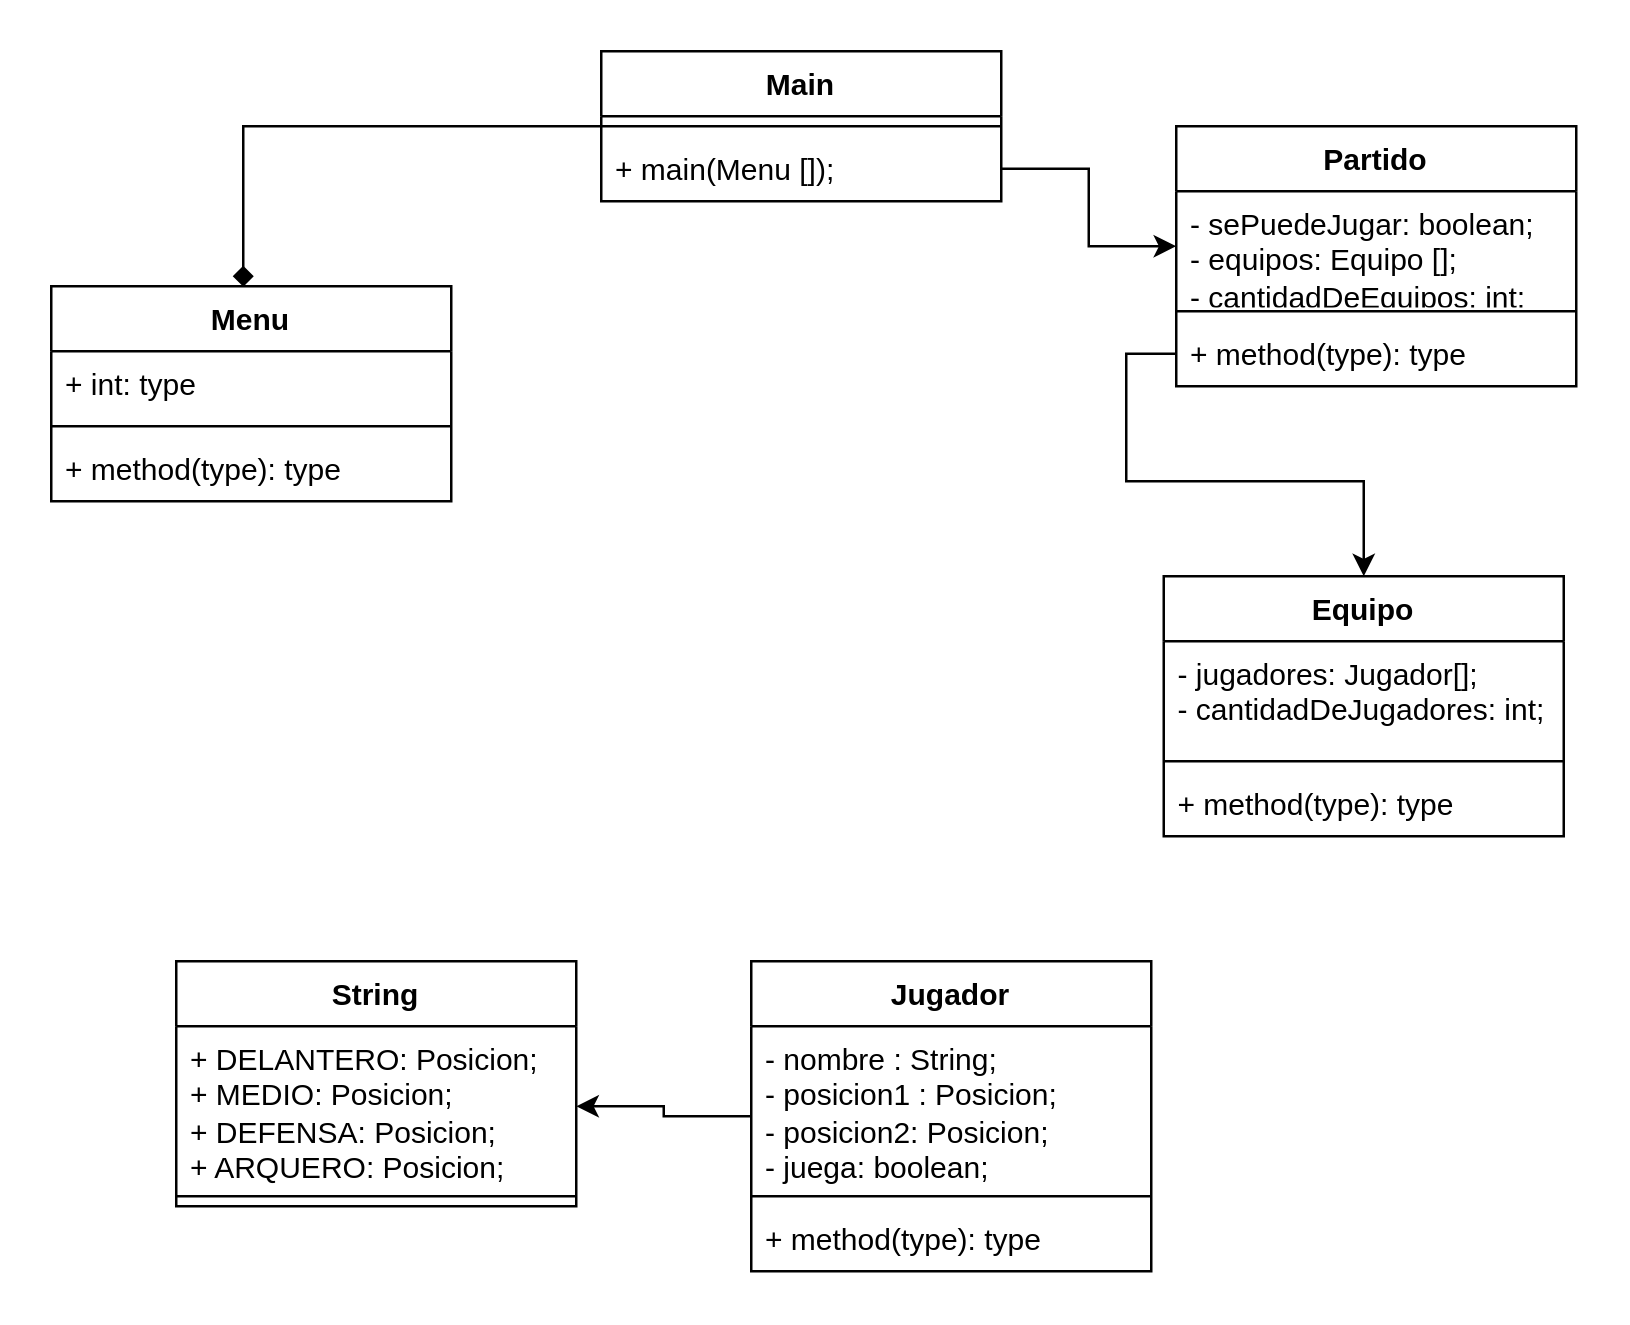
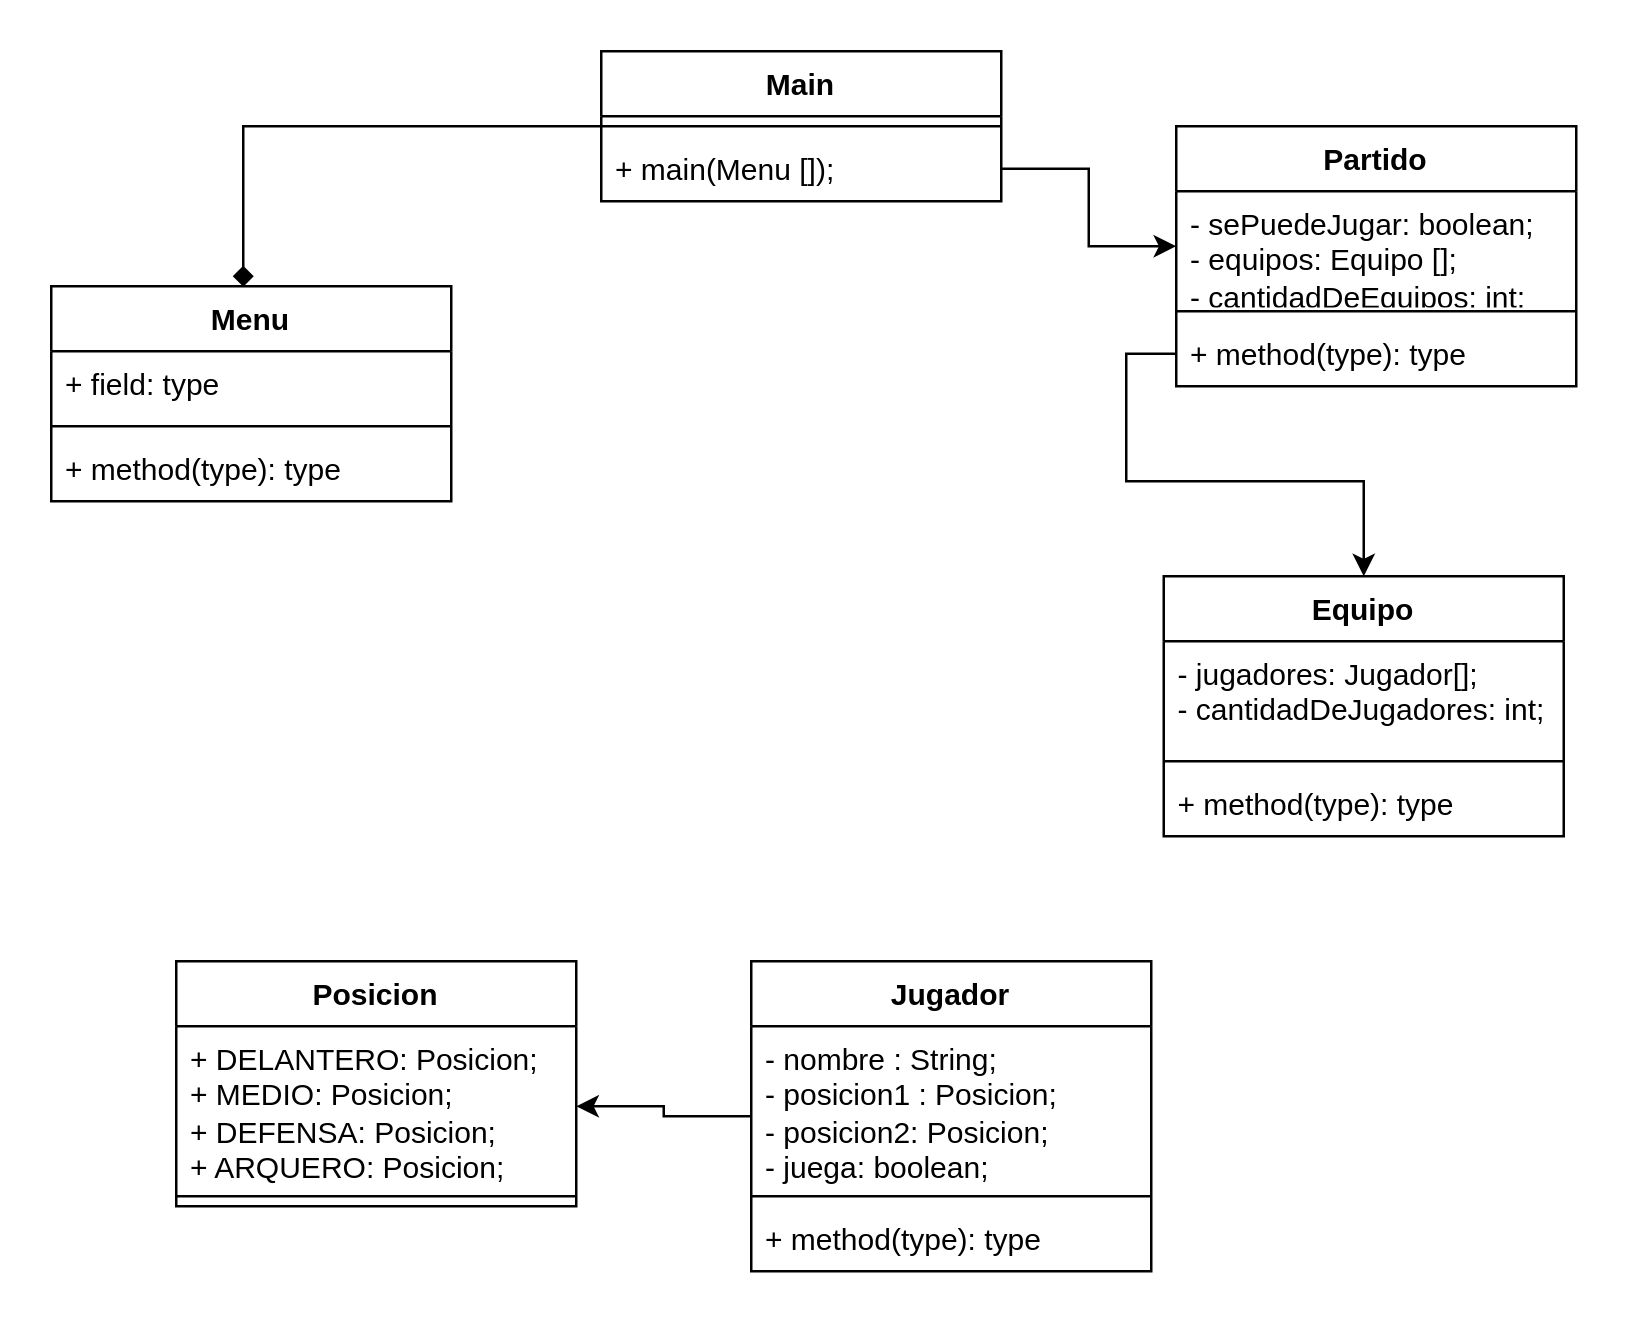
(143, 387) -> (156, 387)
(376, 997) -> (376, 997)
